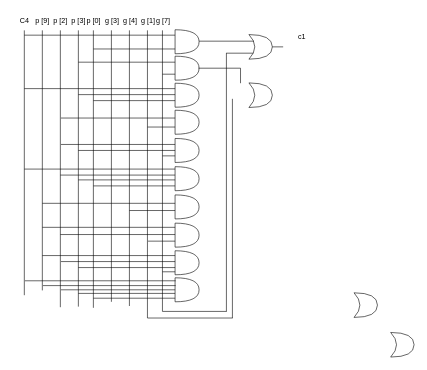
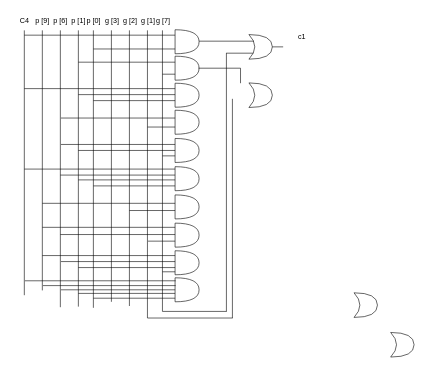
(61, 21) -> (61, 21)
(79, 21) -> (79, 21)
(130, 21) -> (130, 21)
